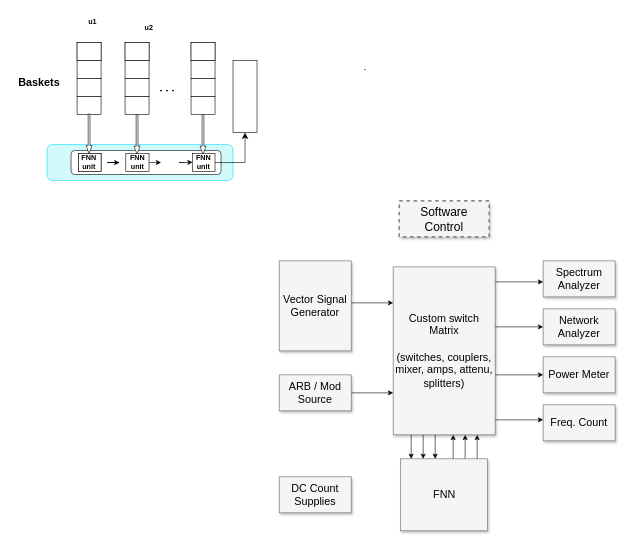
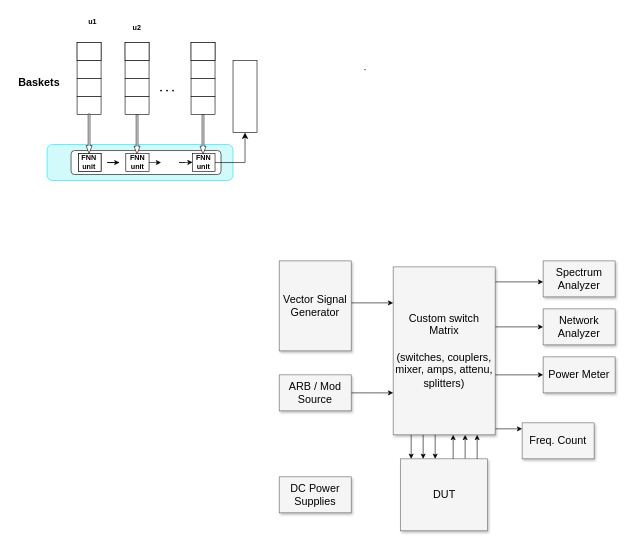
(149, 27) -> (137, 27)
(444, 219) -> none
(579, 423) -> (558, 441)
(315, 495) -> (315, 495)
(445, 495) -> (445, 495)
